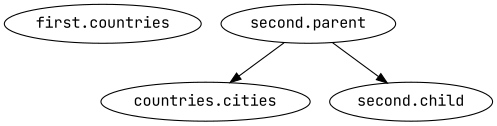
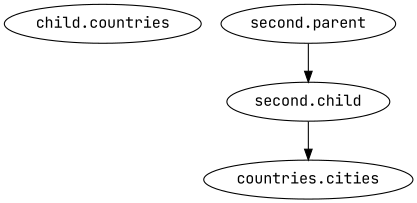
(103, 24) -> (103, 24)
(261, 59) -> (308, 135)
